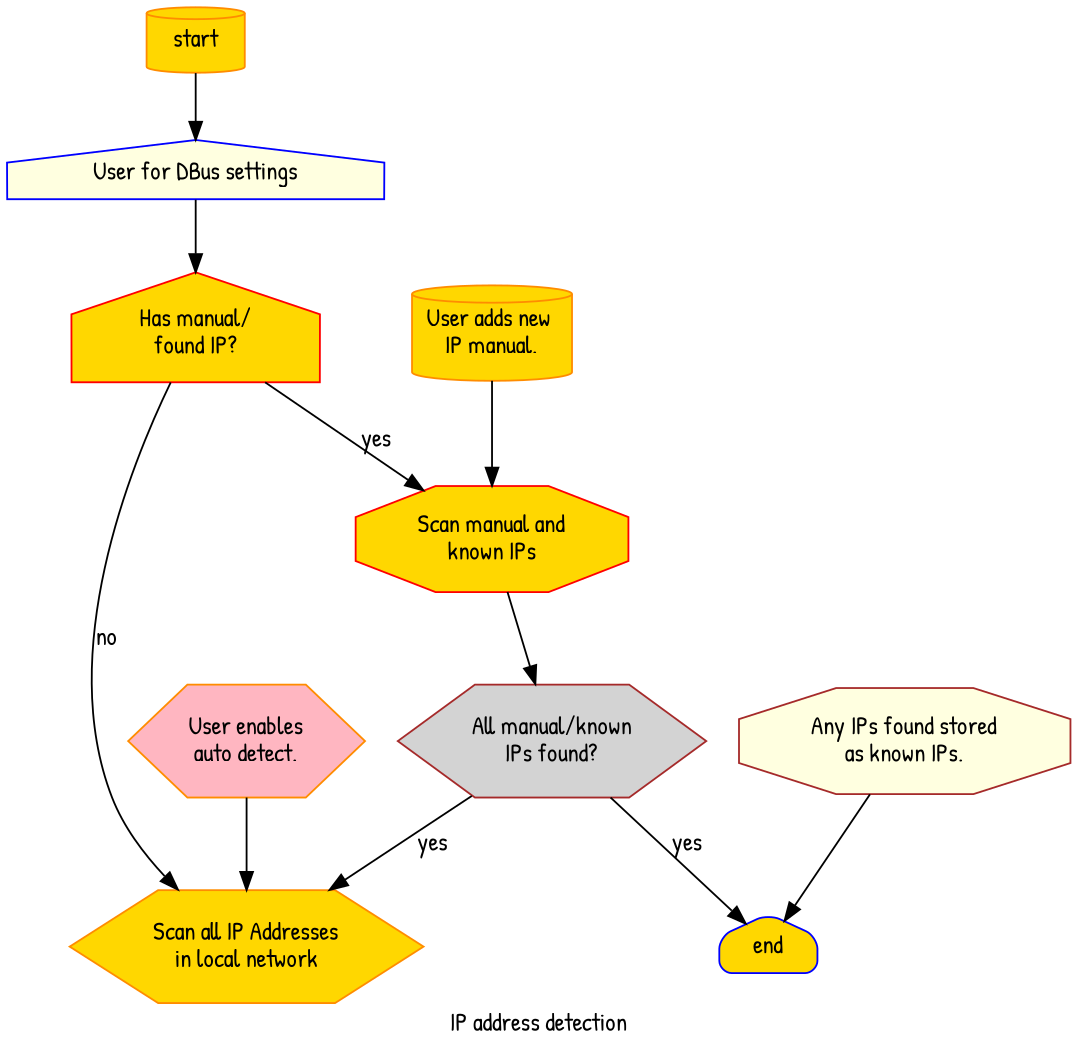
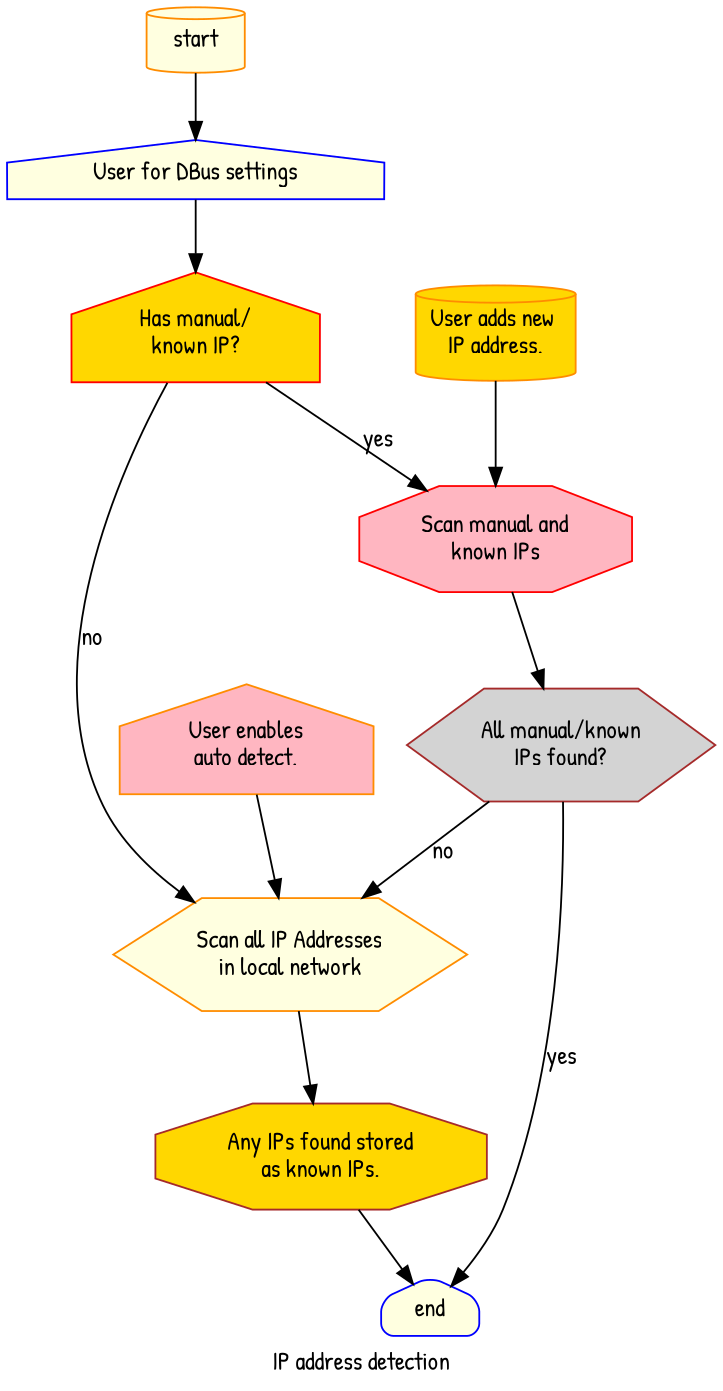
(196, 40) -> (196, 40)
(196, 333) -> (196, 333)
(492, 333) -> (496, 333)
(492, 539) -> (496, 539)
(247, 741) -> (247, 745)
(905, 741) -> (321, 1157)
(433, 844) -> (444, 852)
(247, 947) -> (290, 955)
(768, 947) -> (430, 1309)
none -> (305, 1048)
